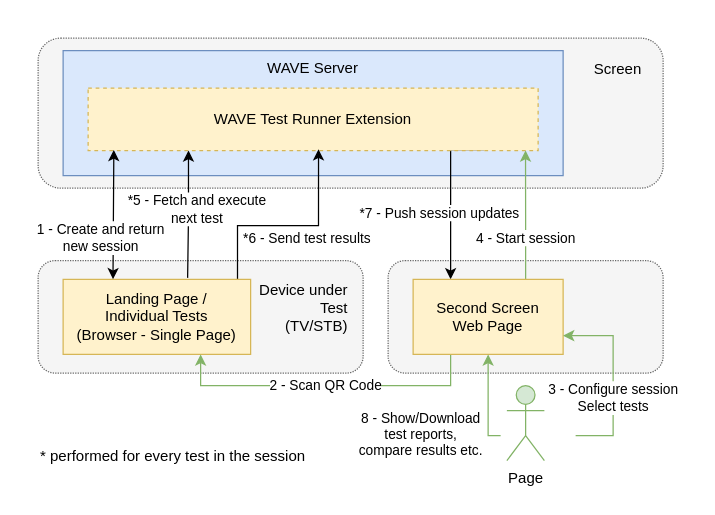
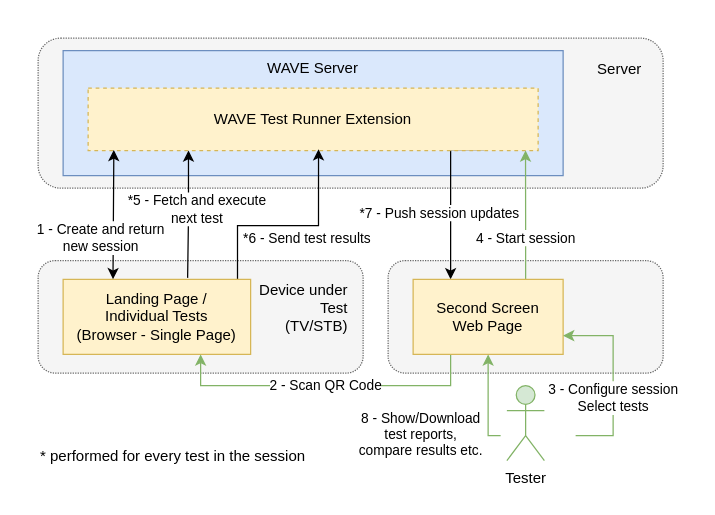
(617, 69) -> (617, 69)
(526, 478) -> (526, 478)
